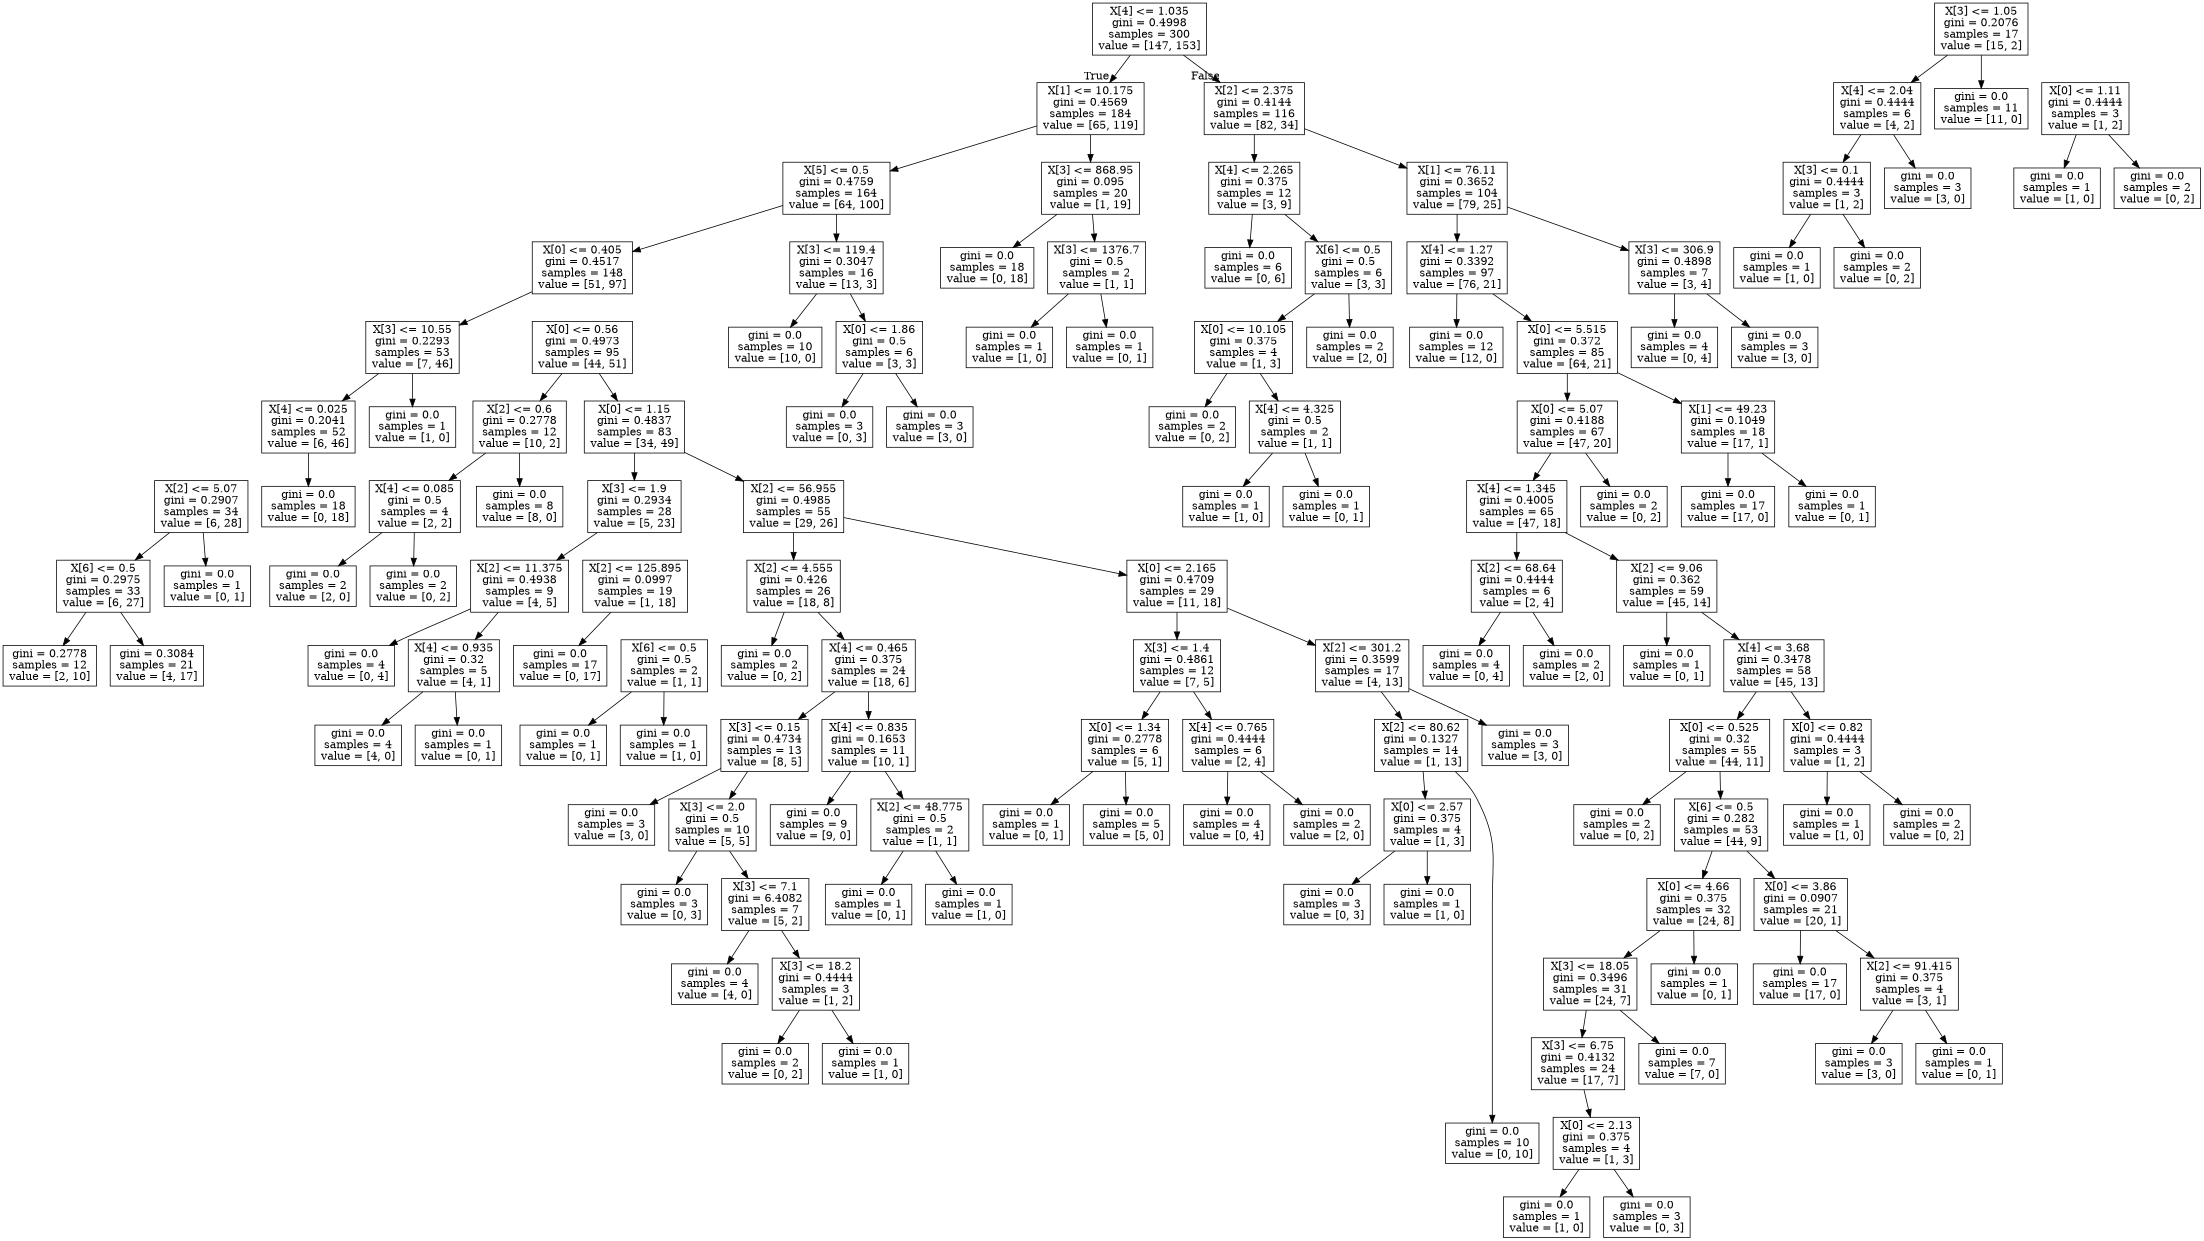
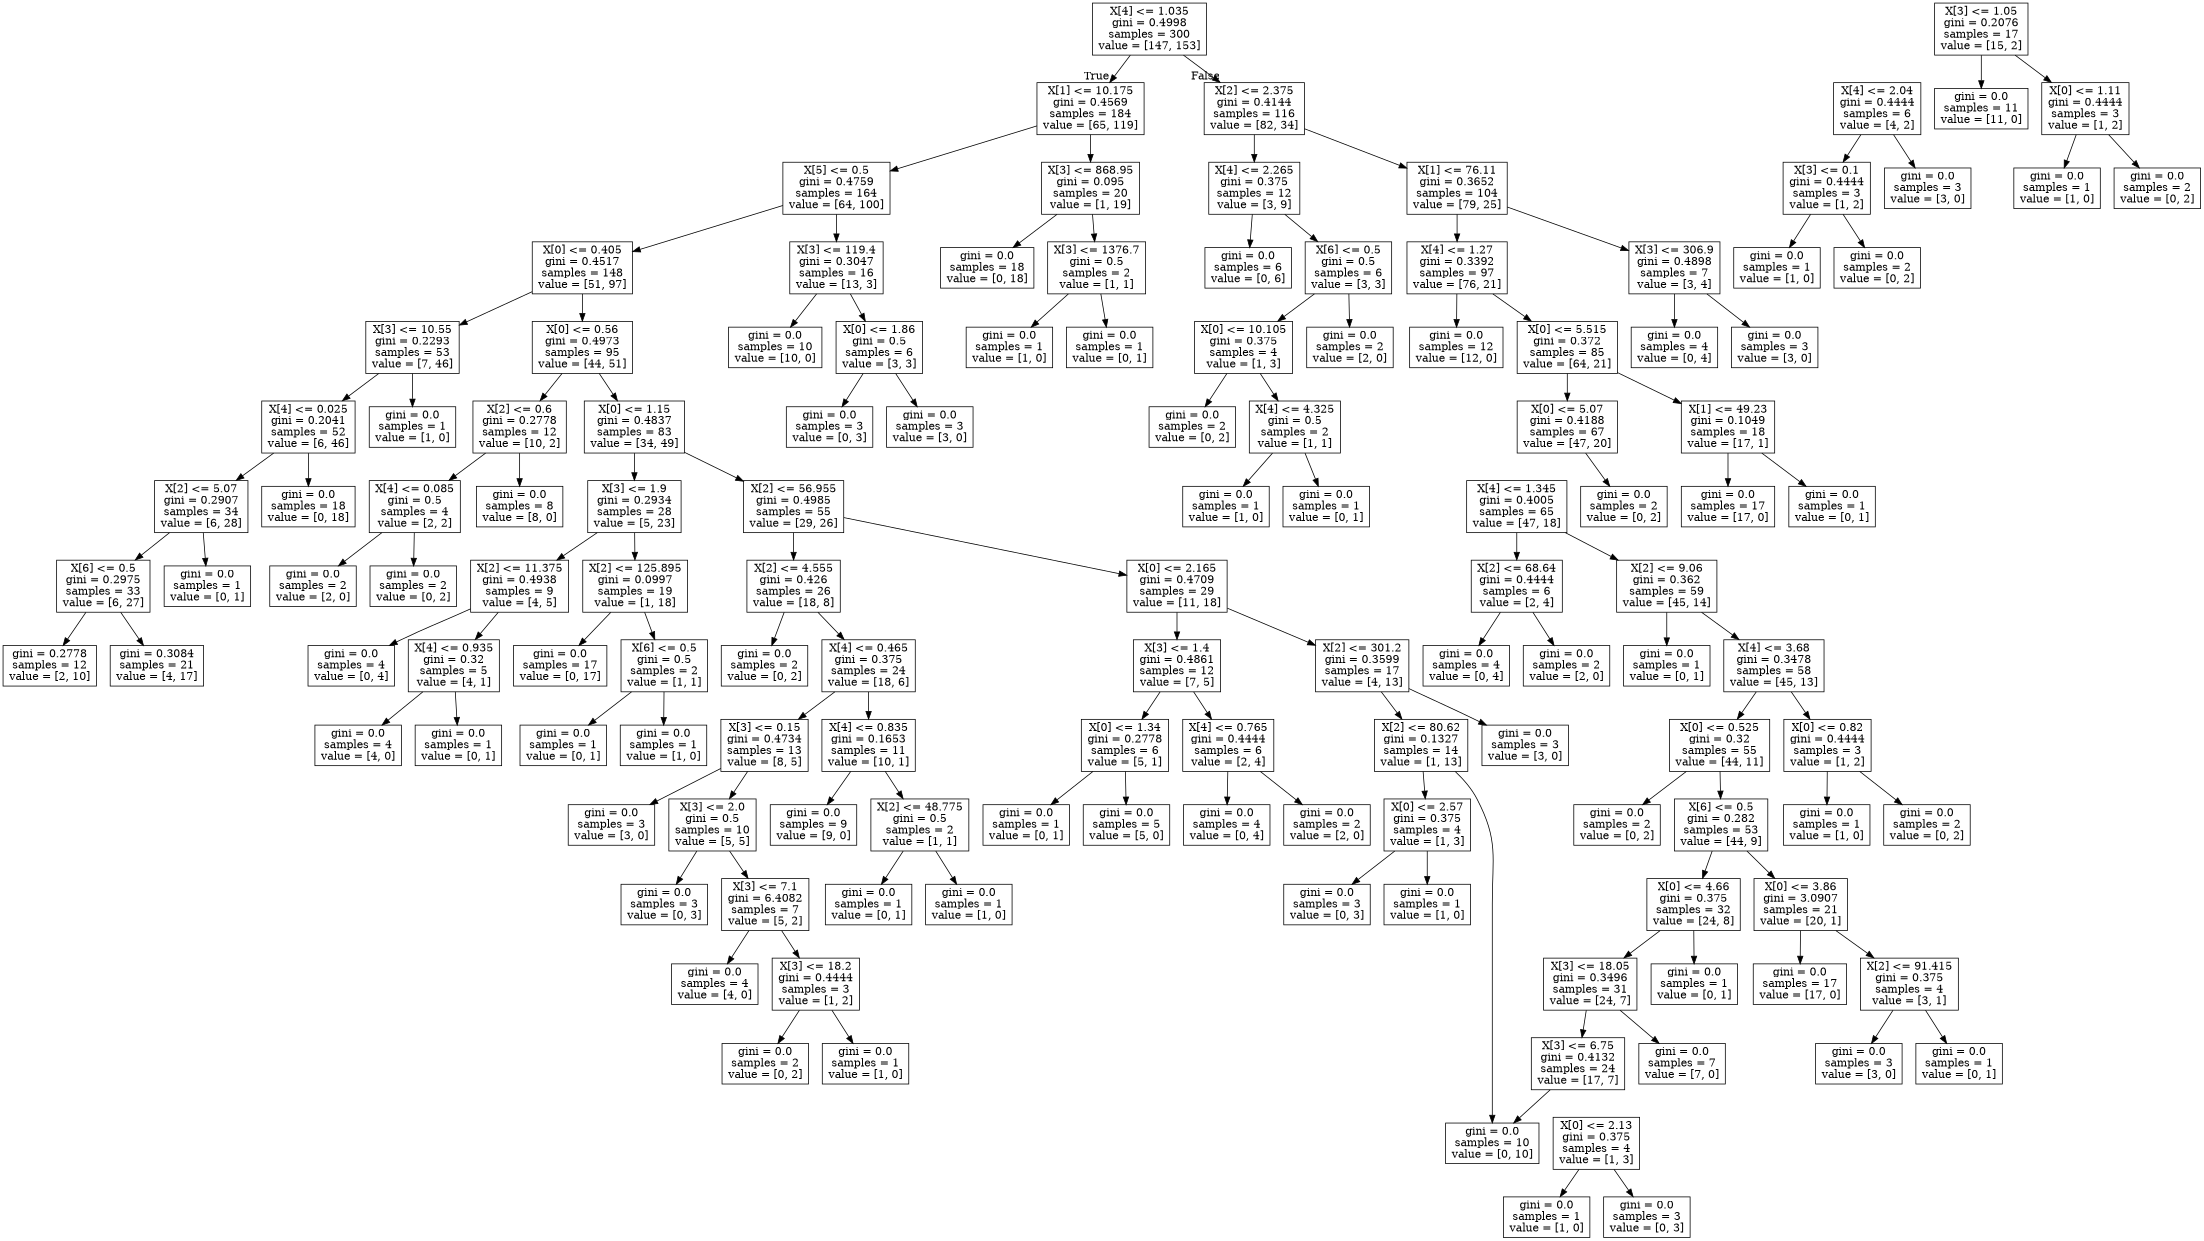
(1933, 66) -> (2030, 66)
none -> (582, 304)
none -> (258, 464)
(1544, 464) -> none
none -> (635, 542)
none -> (648, 622)
(1801, 905) -> (1801, 905)
(1586, 1100) -> (1535, 1104)
